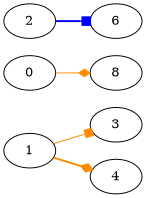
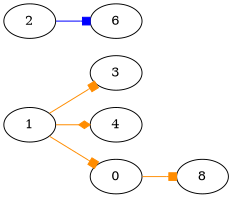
(68, 21) -> (68, 21)
(67, 73) -> (155, 177)
none -> (69, 148)
(67, 162) -> (67, 125)
